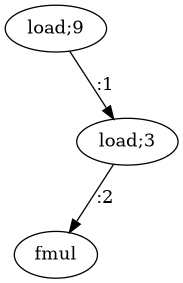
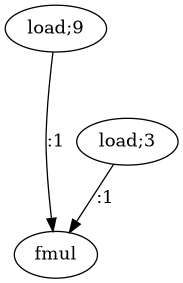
(88, 80) -> (46, 135)
(105, 198) -> (105, 198)
